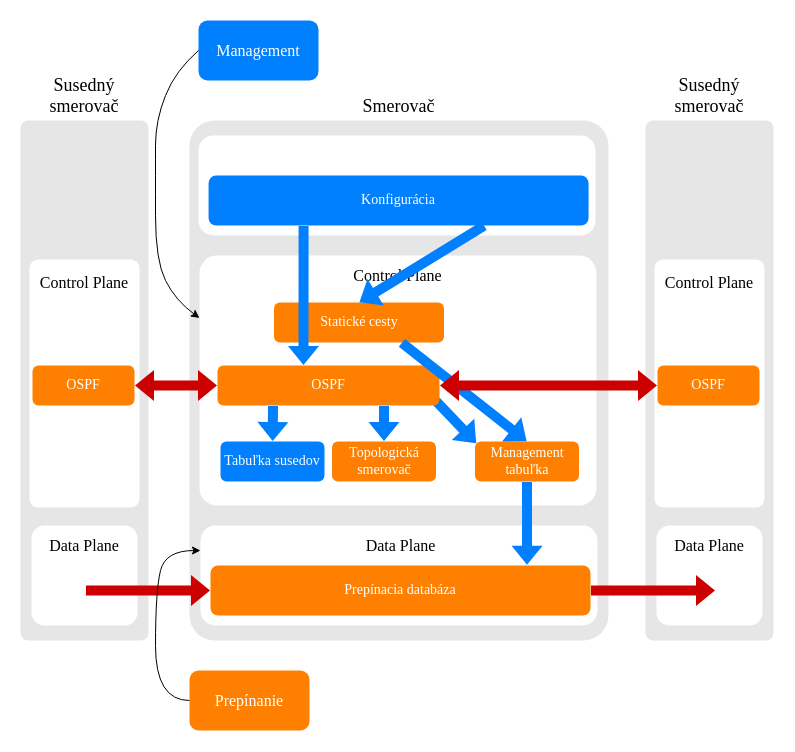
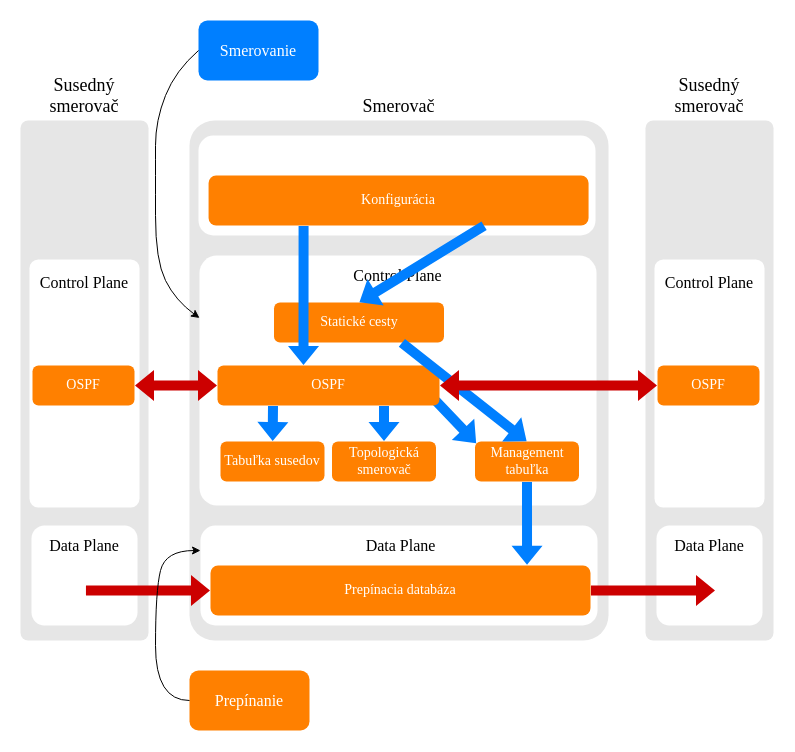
(259, 51) -> (259, 51)
(399, 201) -> (399, 201)
(273, 462) -> (273, 462)
